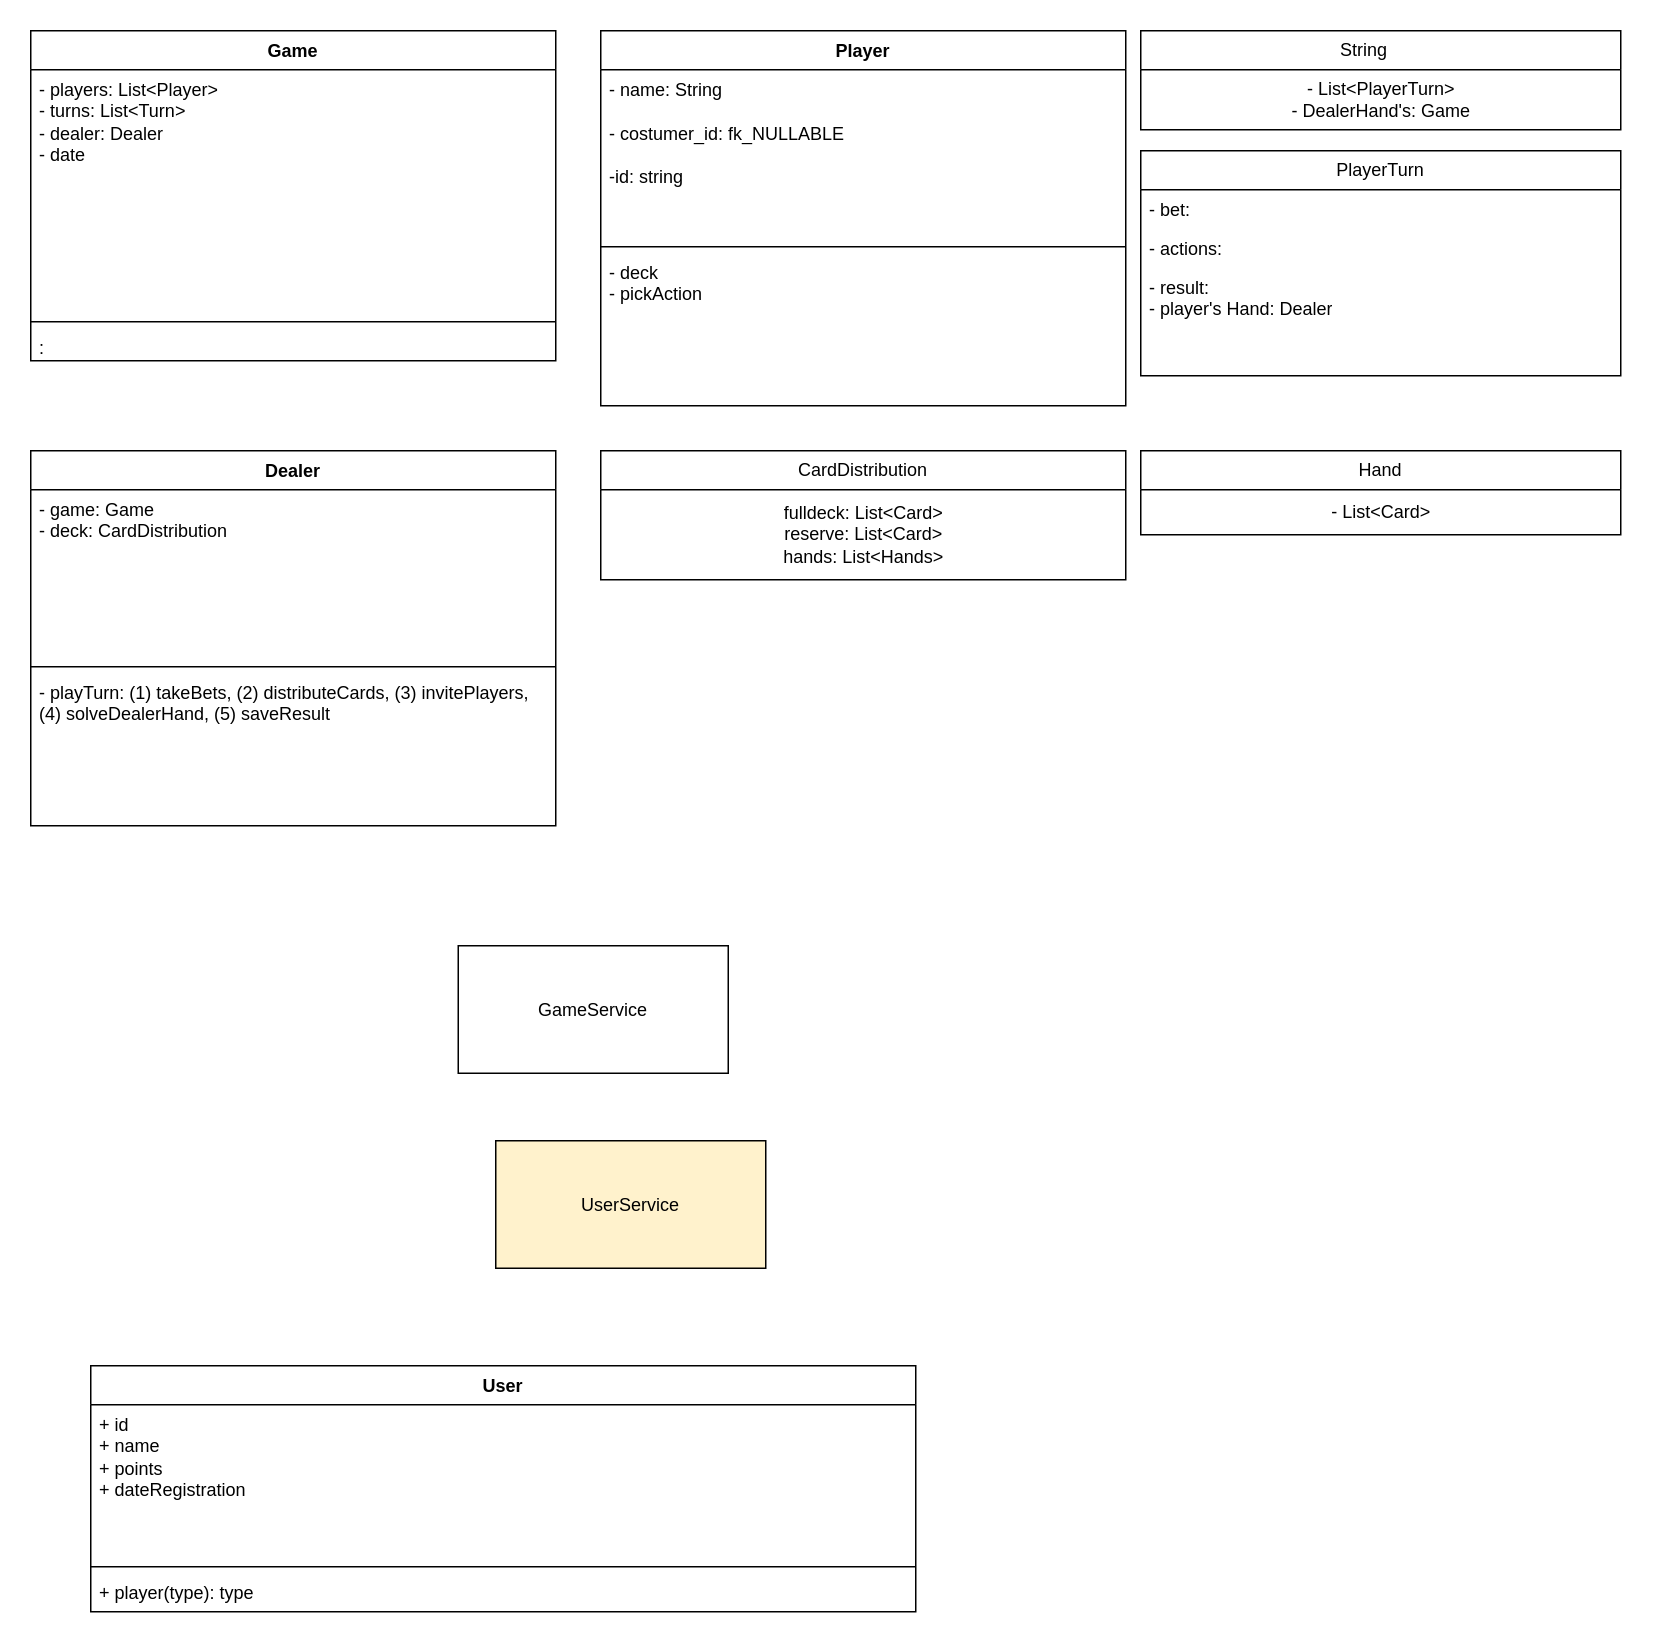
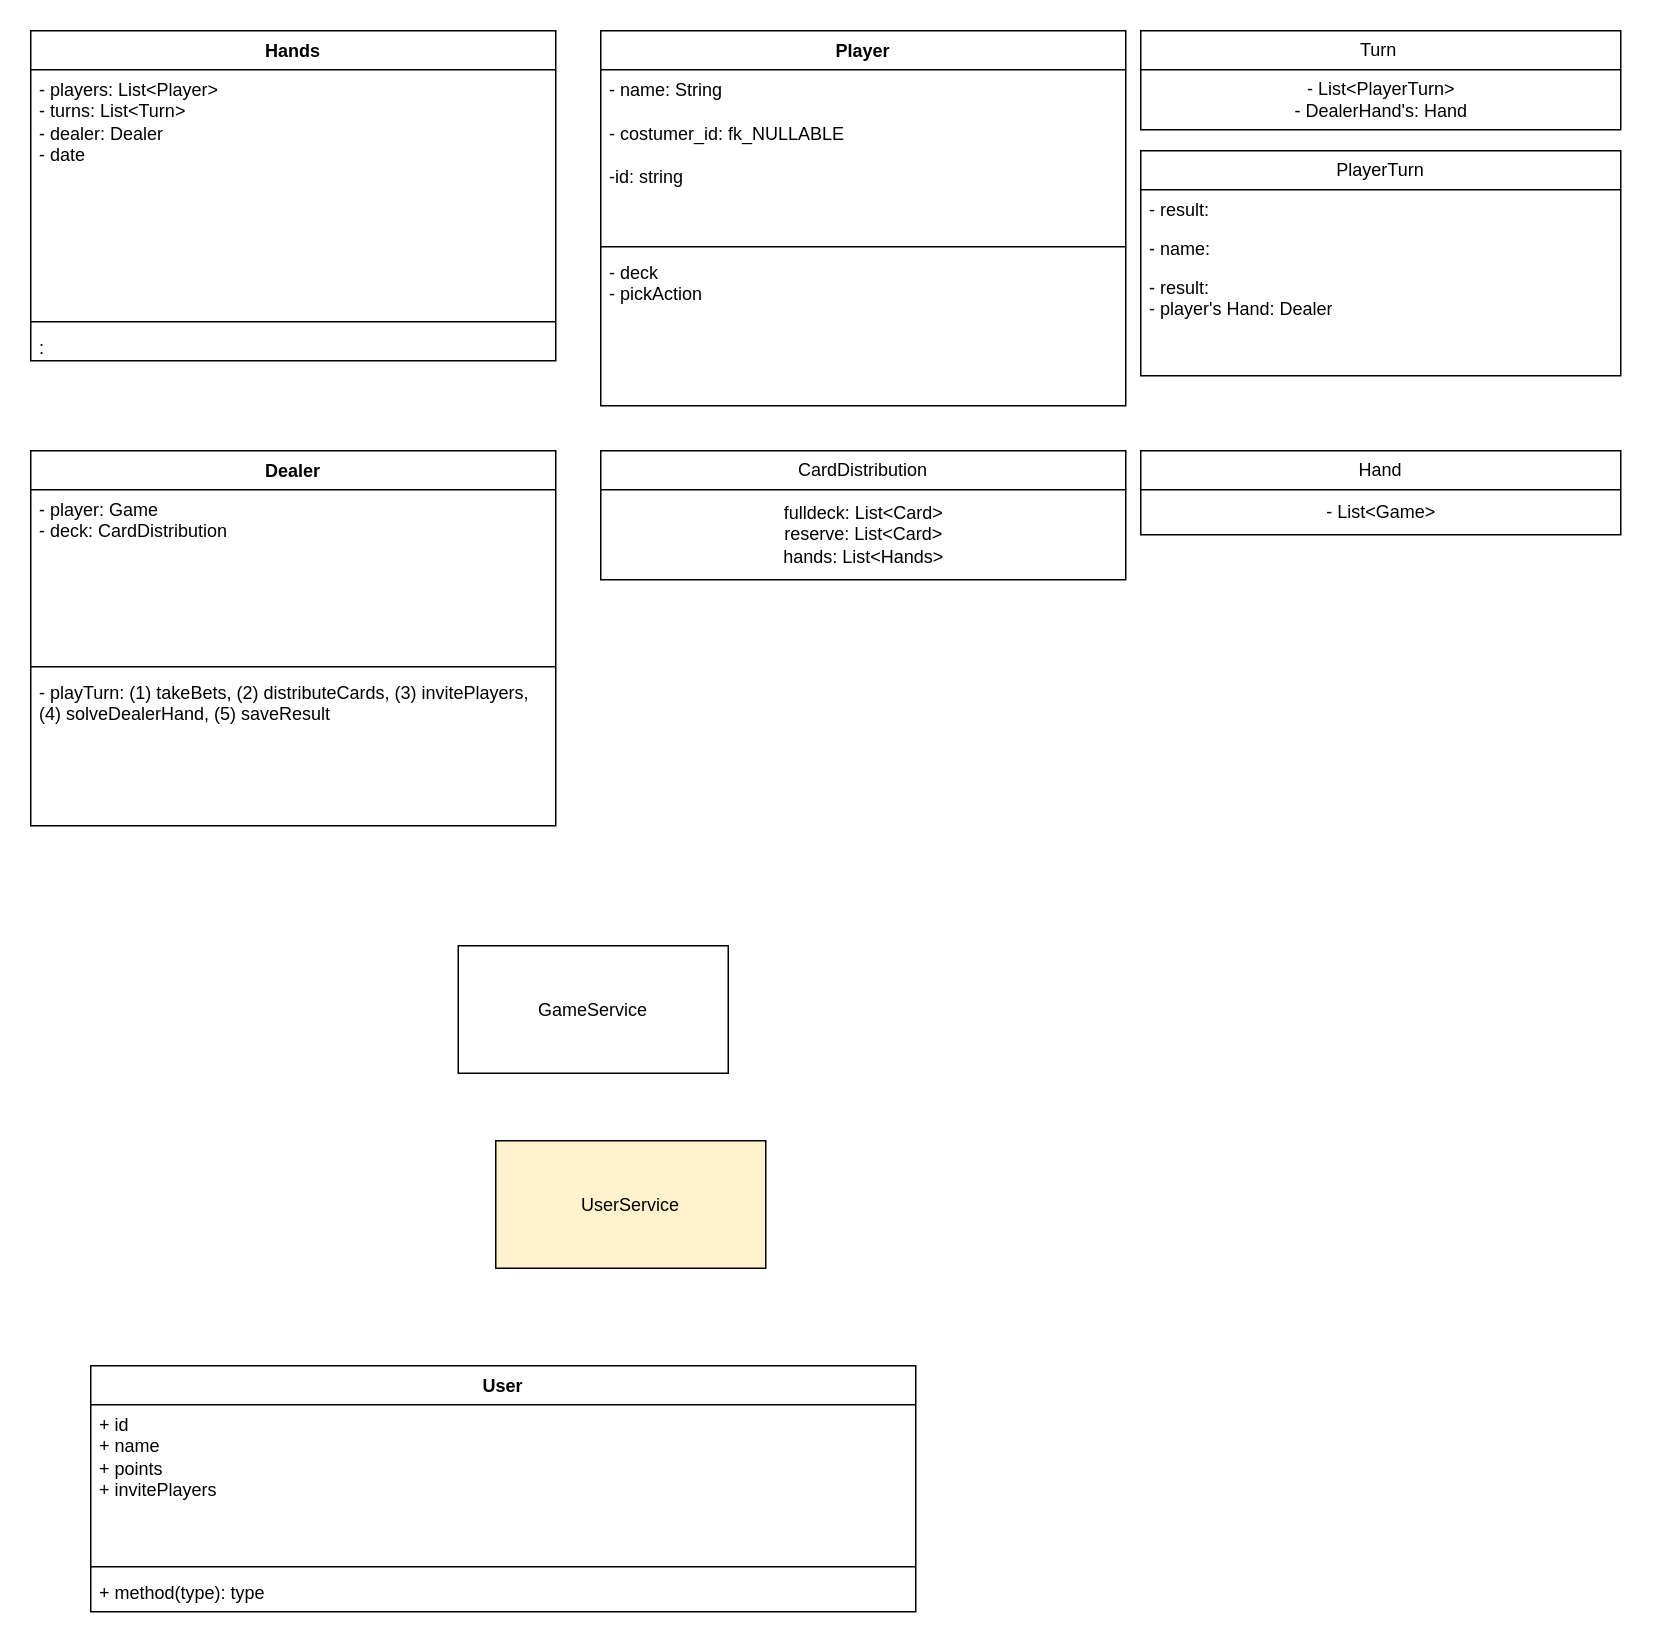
(1381, 50) -> (1381, 50)
(293, 52) -> (293, 52)
(1382, 100) -> (1382, 100)
(1175, 211) -> (1188, 211)
(1193, 250) -> (1180, 250)
(1382, 512) -> (1382, 512)
(147, 522) -> (147, 522)
(183, 1458) -> (166, 1458)
(191, 1594) -> (194, 1594)
